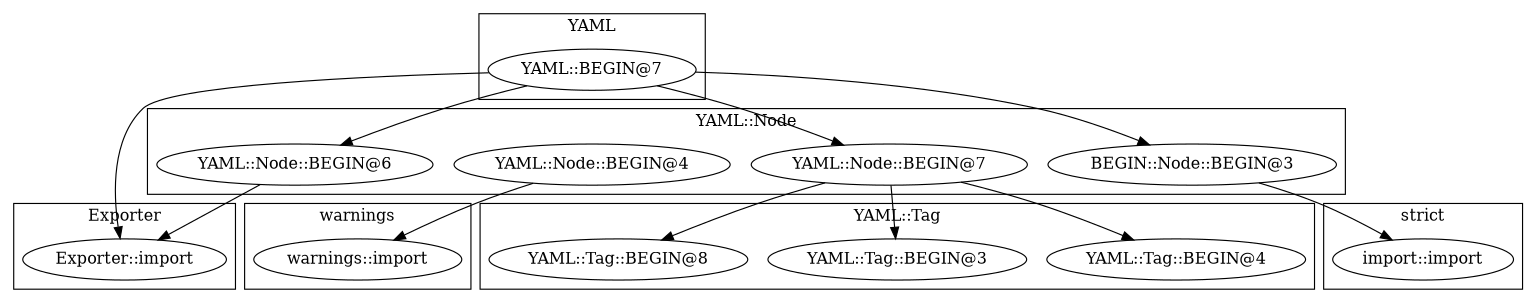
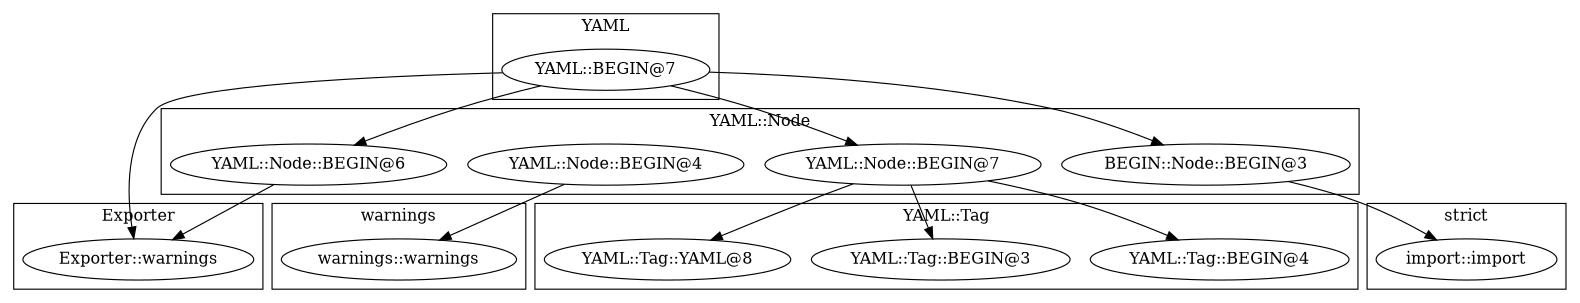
(125, 259) -> (138, 259)
(358, 259) -> (399, 259)
(618, 259) -> (668, 259)
